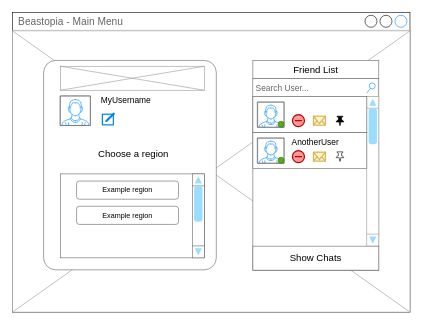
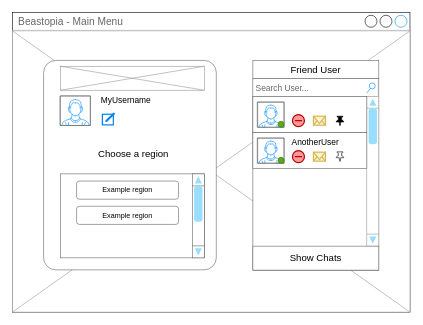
(316, 69) -> (316, 69)
